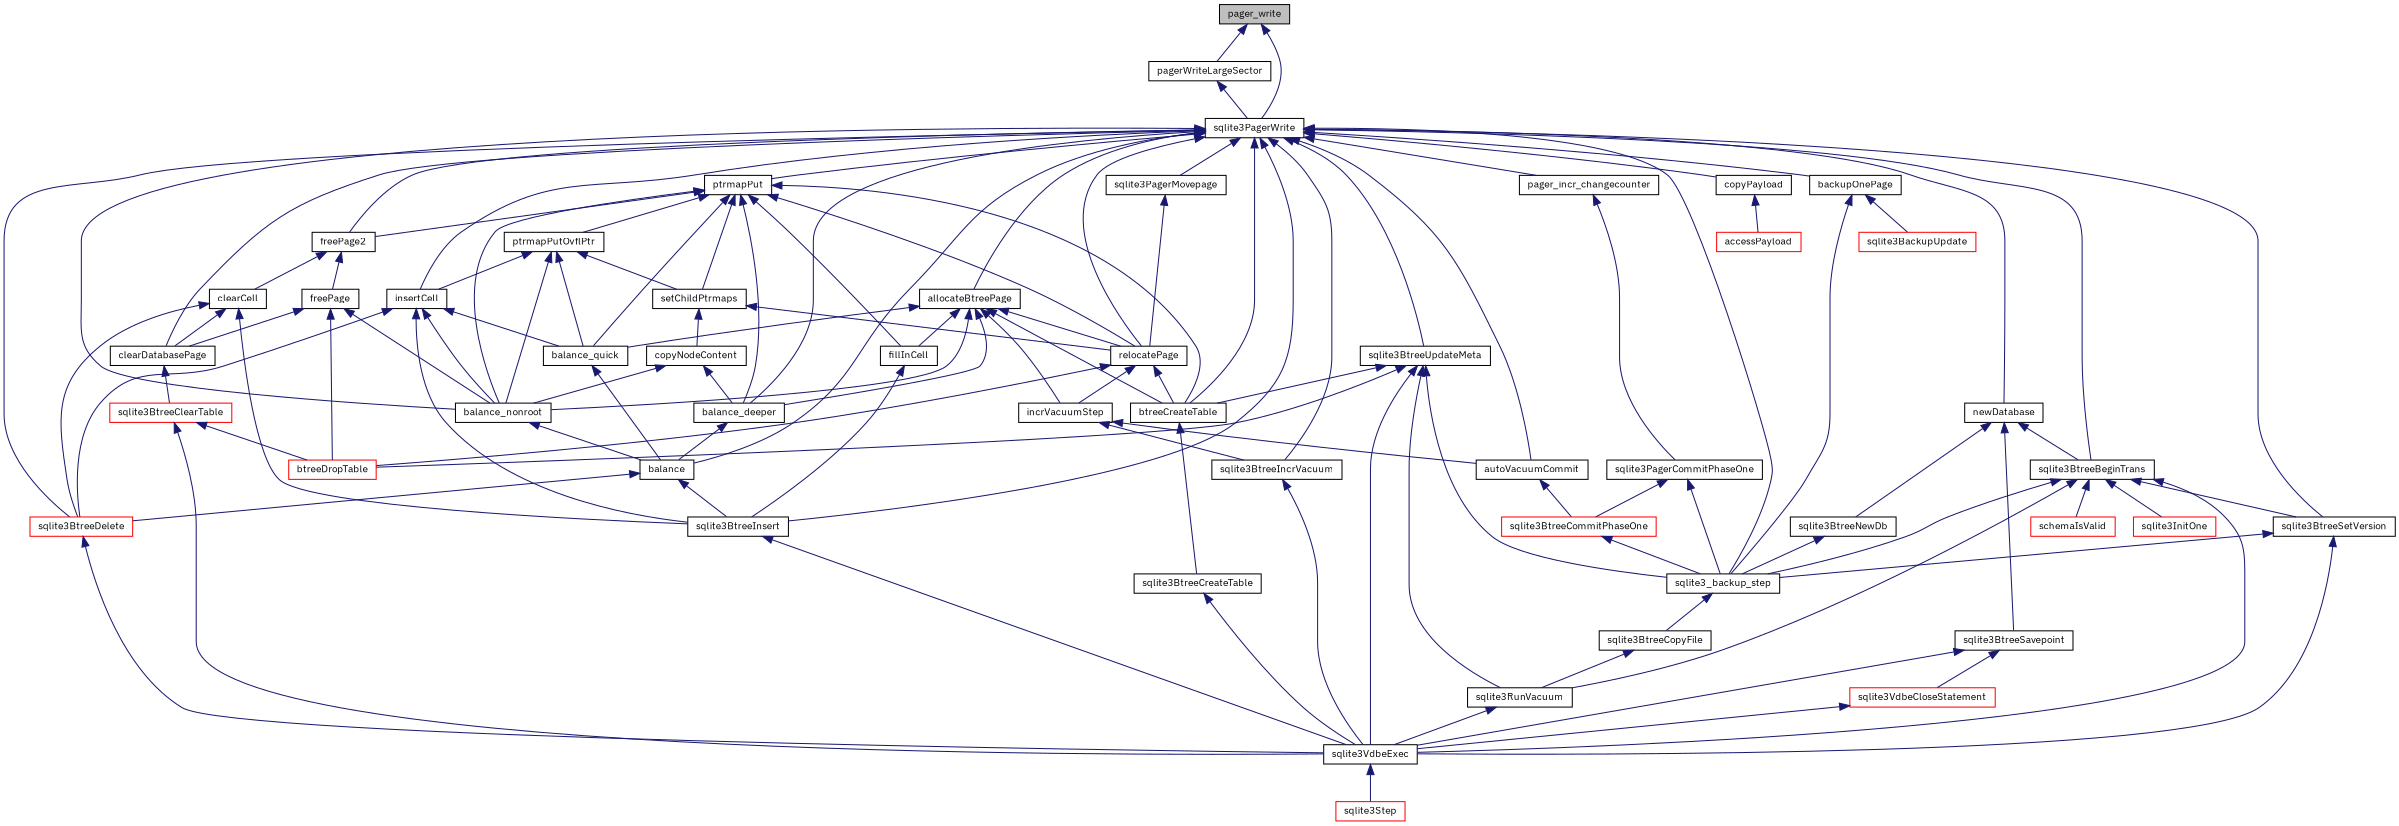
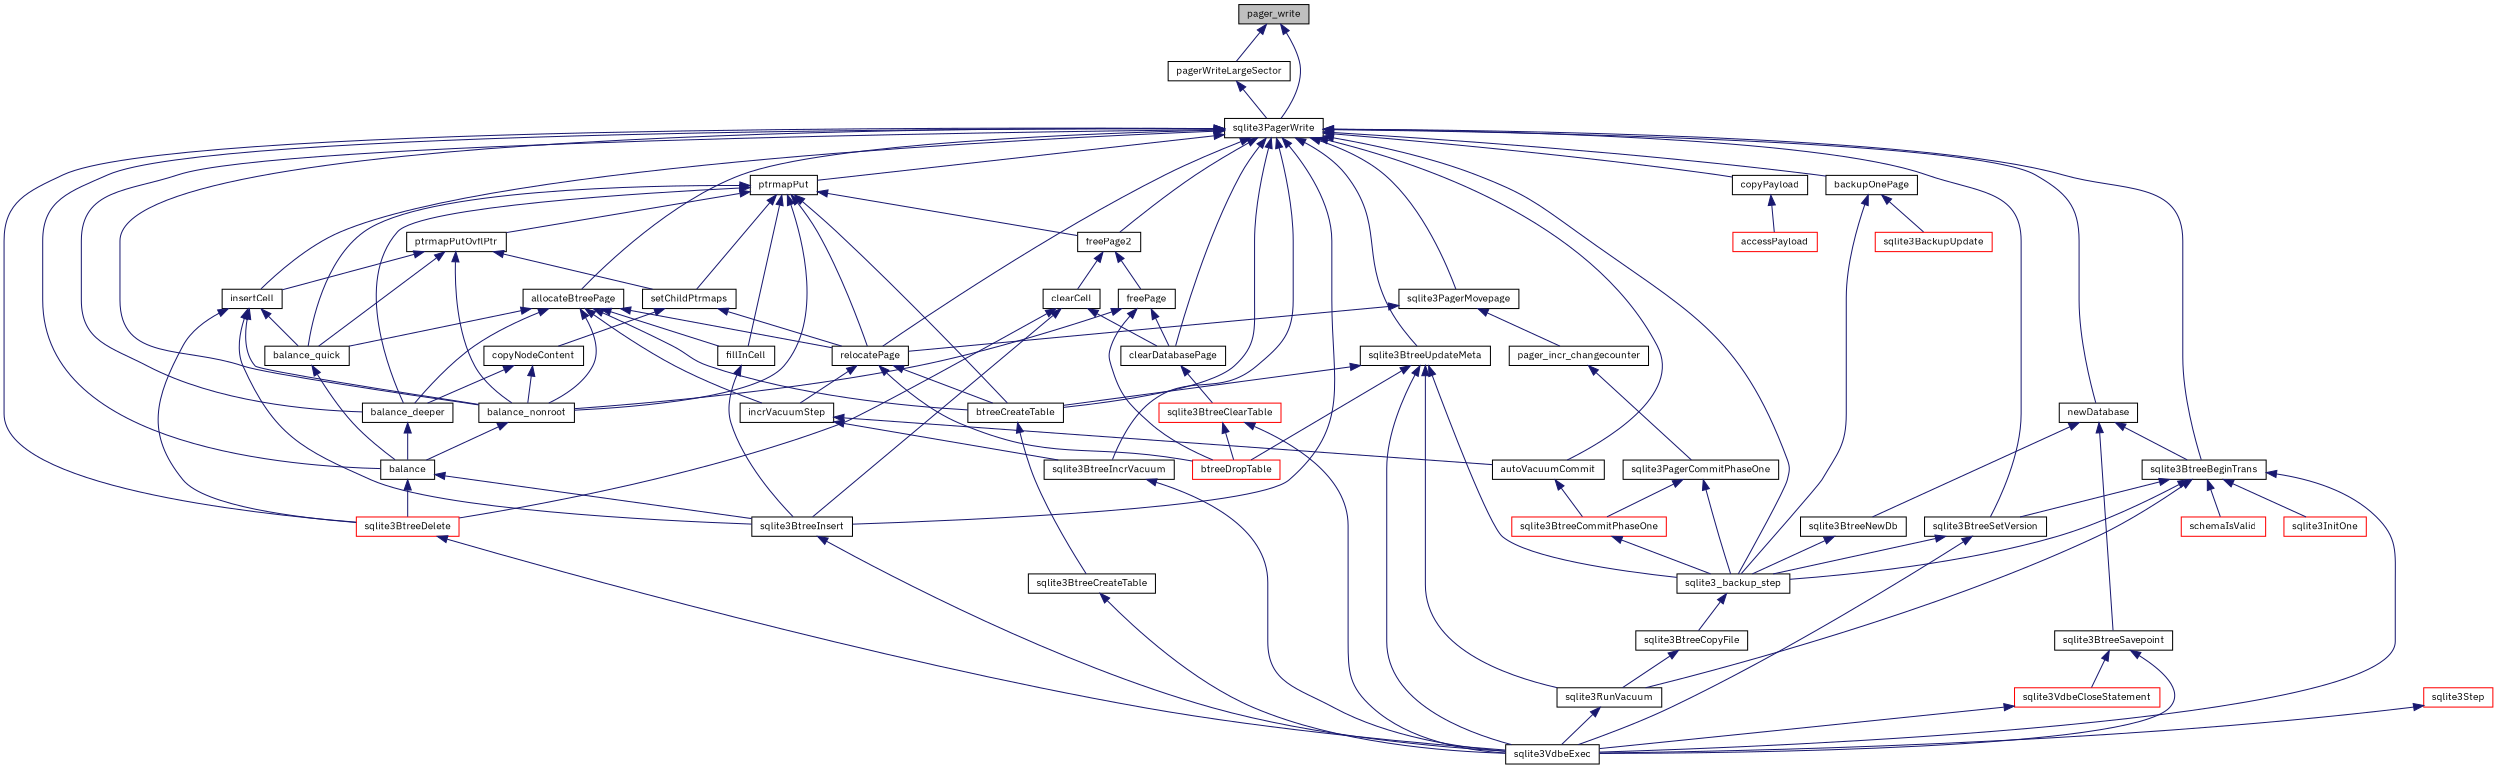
(1425, 157) -> (1524, 330)
(1370, 788) -> (2109, 734)
